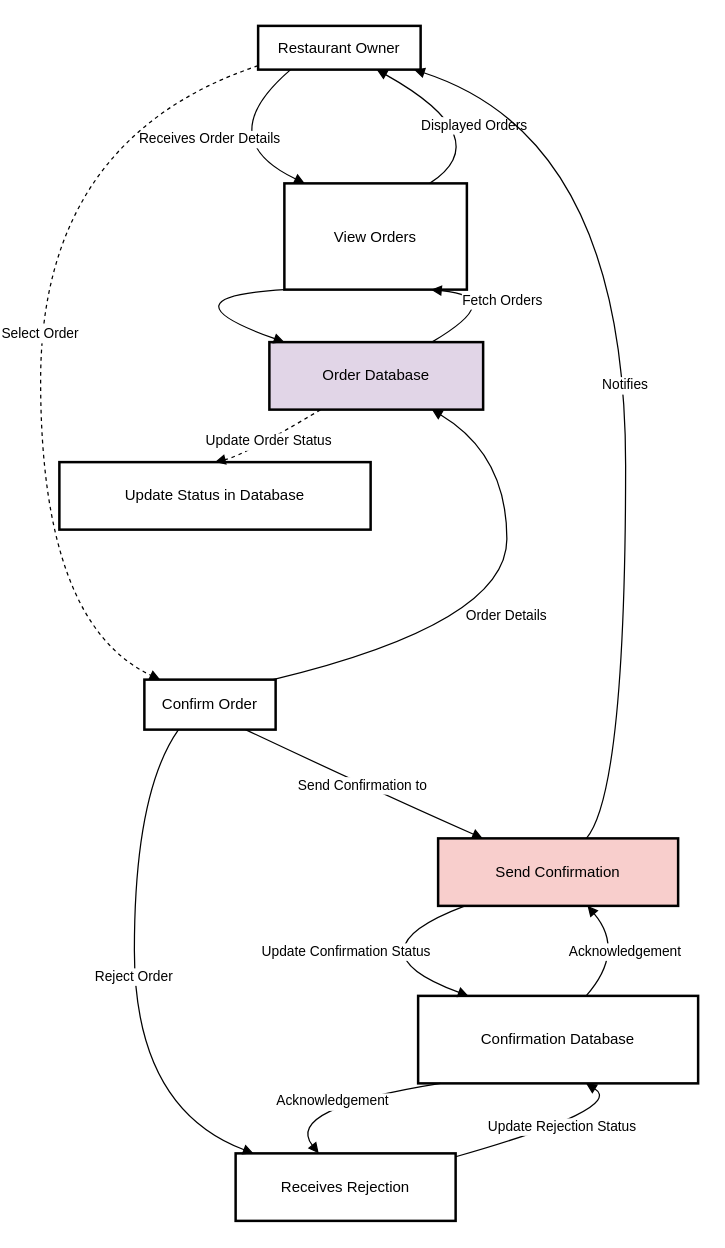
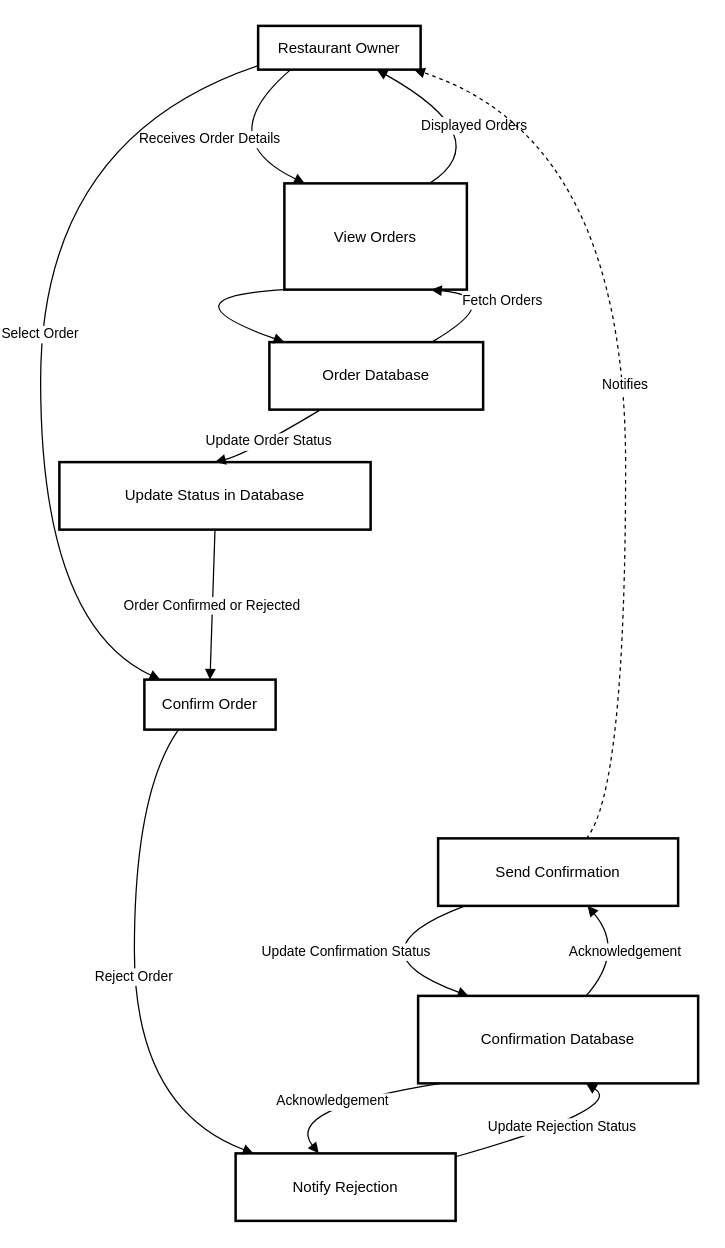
(376, 376) -> (376, 376)
(299, 422) -> (299, 422)
(54, 525) -> (54, 525)
(473, 598) -> none
none -> (213, 600)
(623, 618) -> (623, 618)
(359, 782) -> none
(558, 872) -> (558, 872)
(346, 1187) -> (346, 1187)
